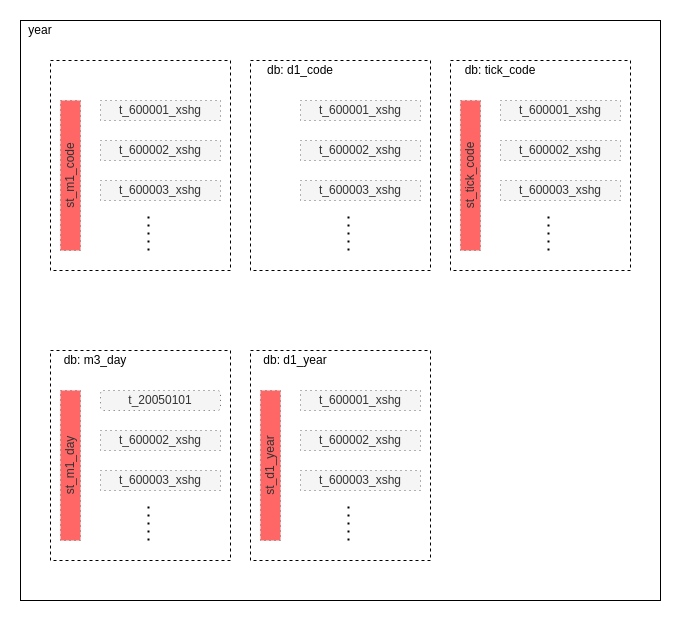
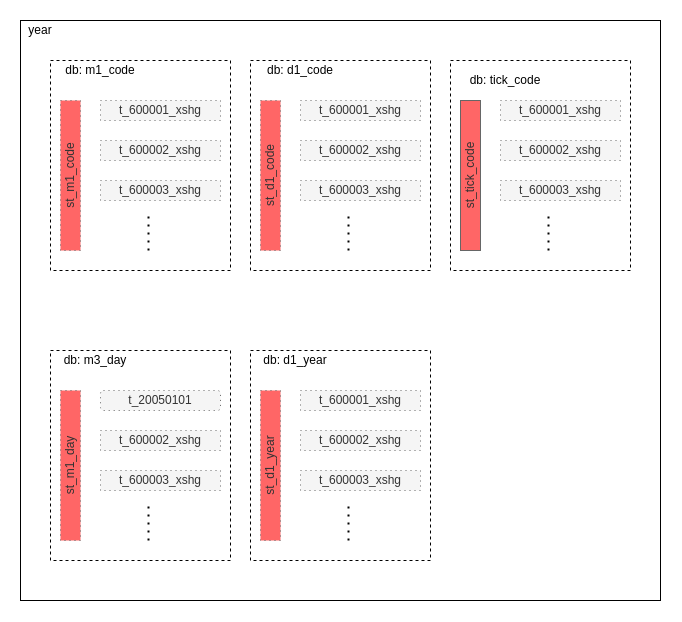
none -> (101, 71)
(501, 71) -> (506, 81)
none -> (271, 176)
(471, 176) -> (471, 176)
